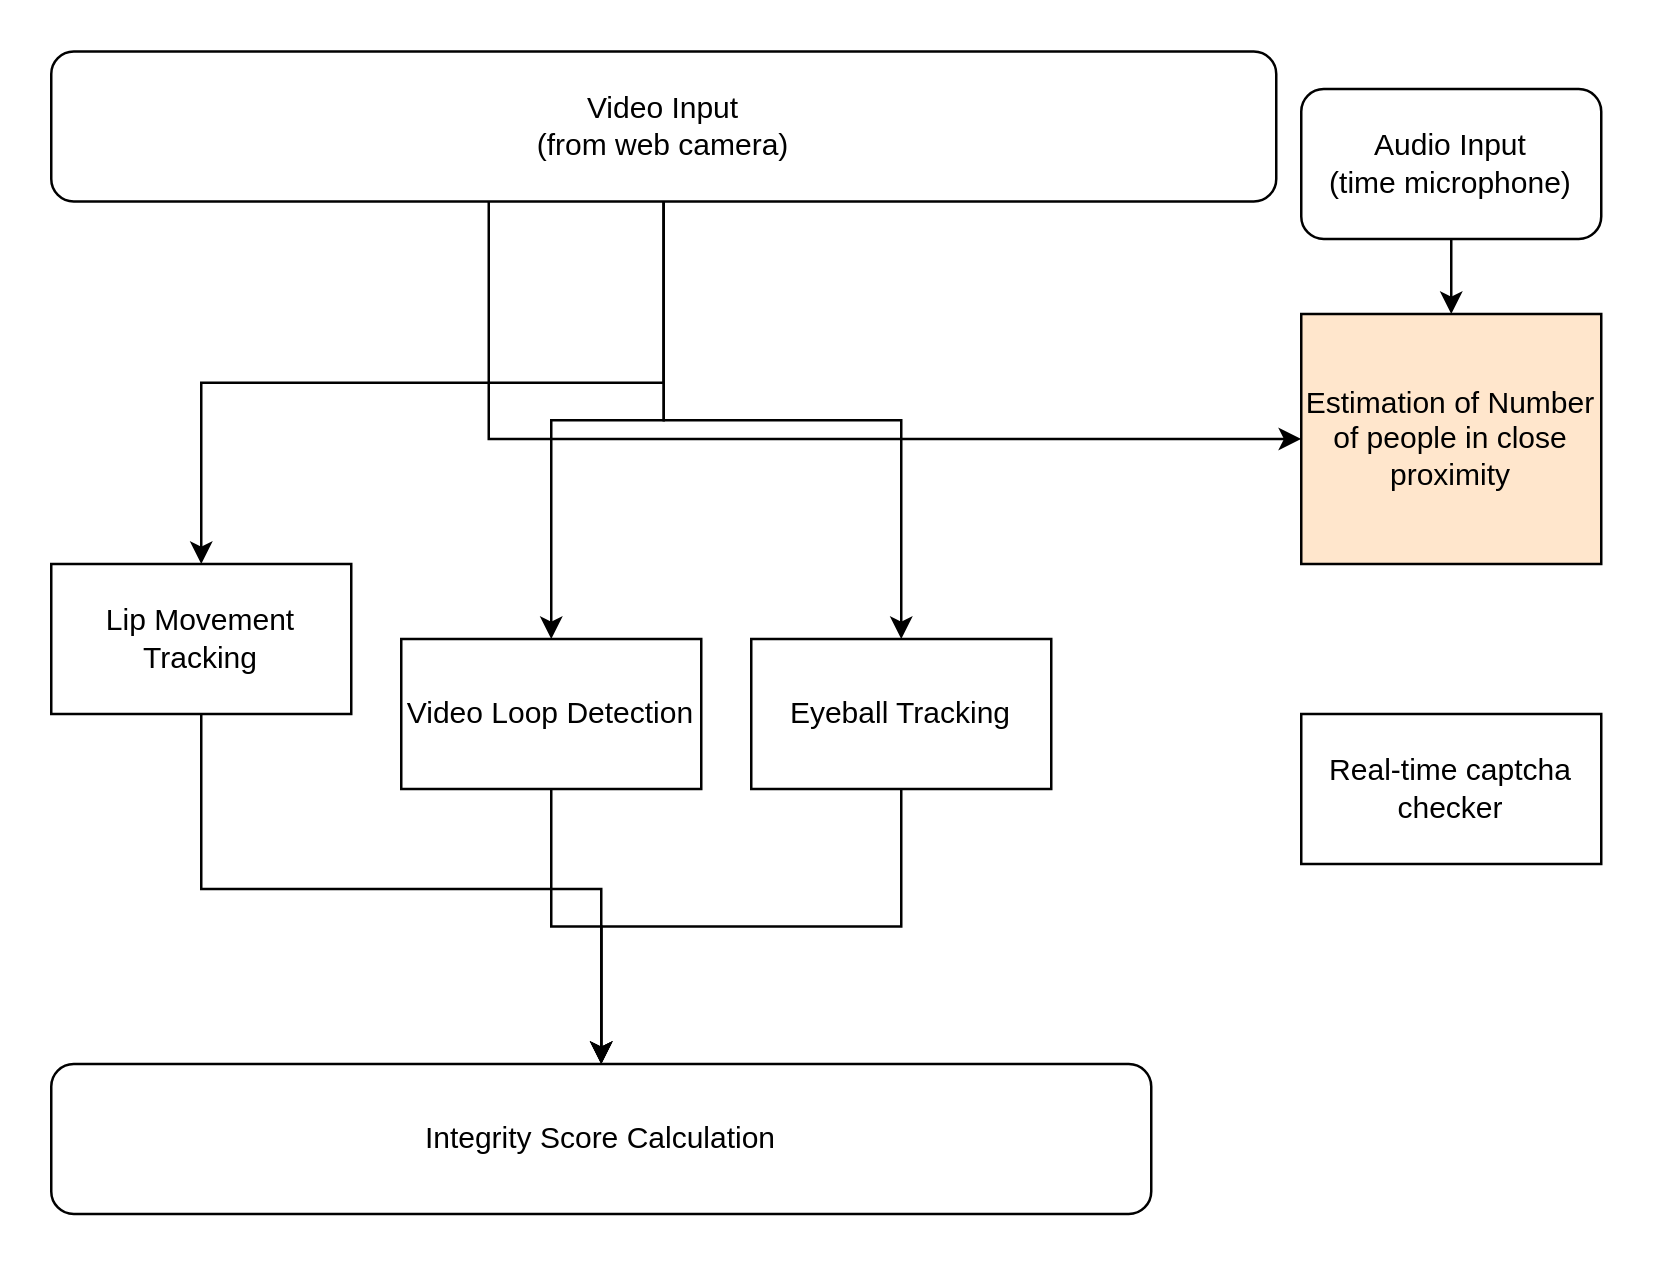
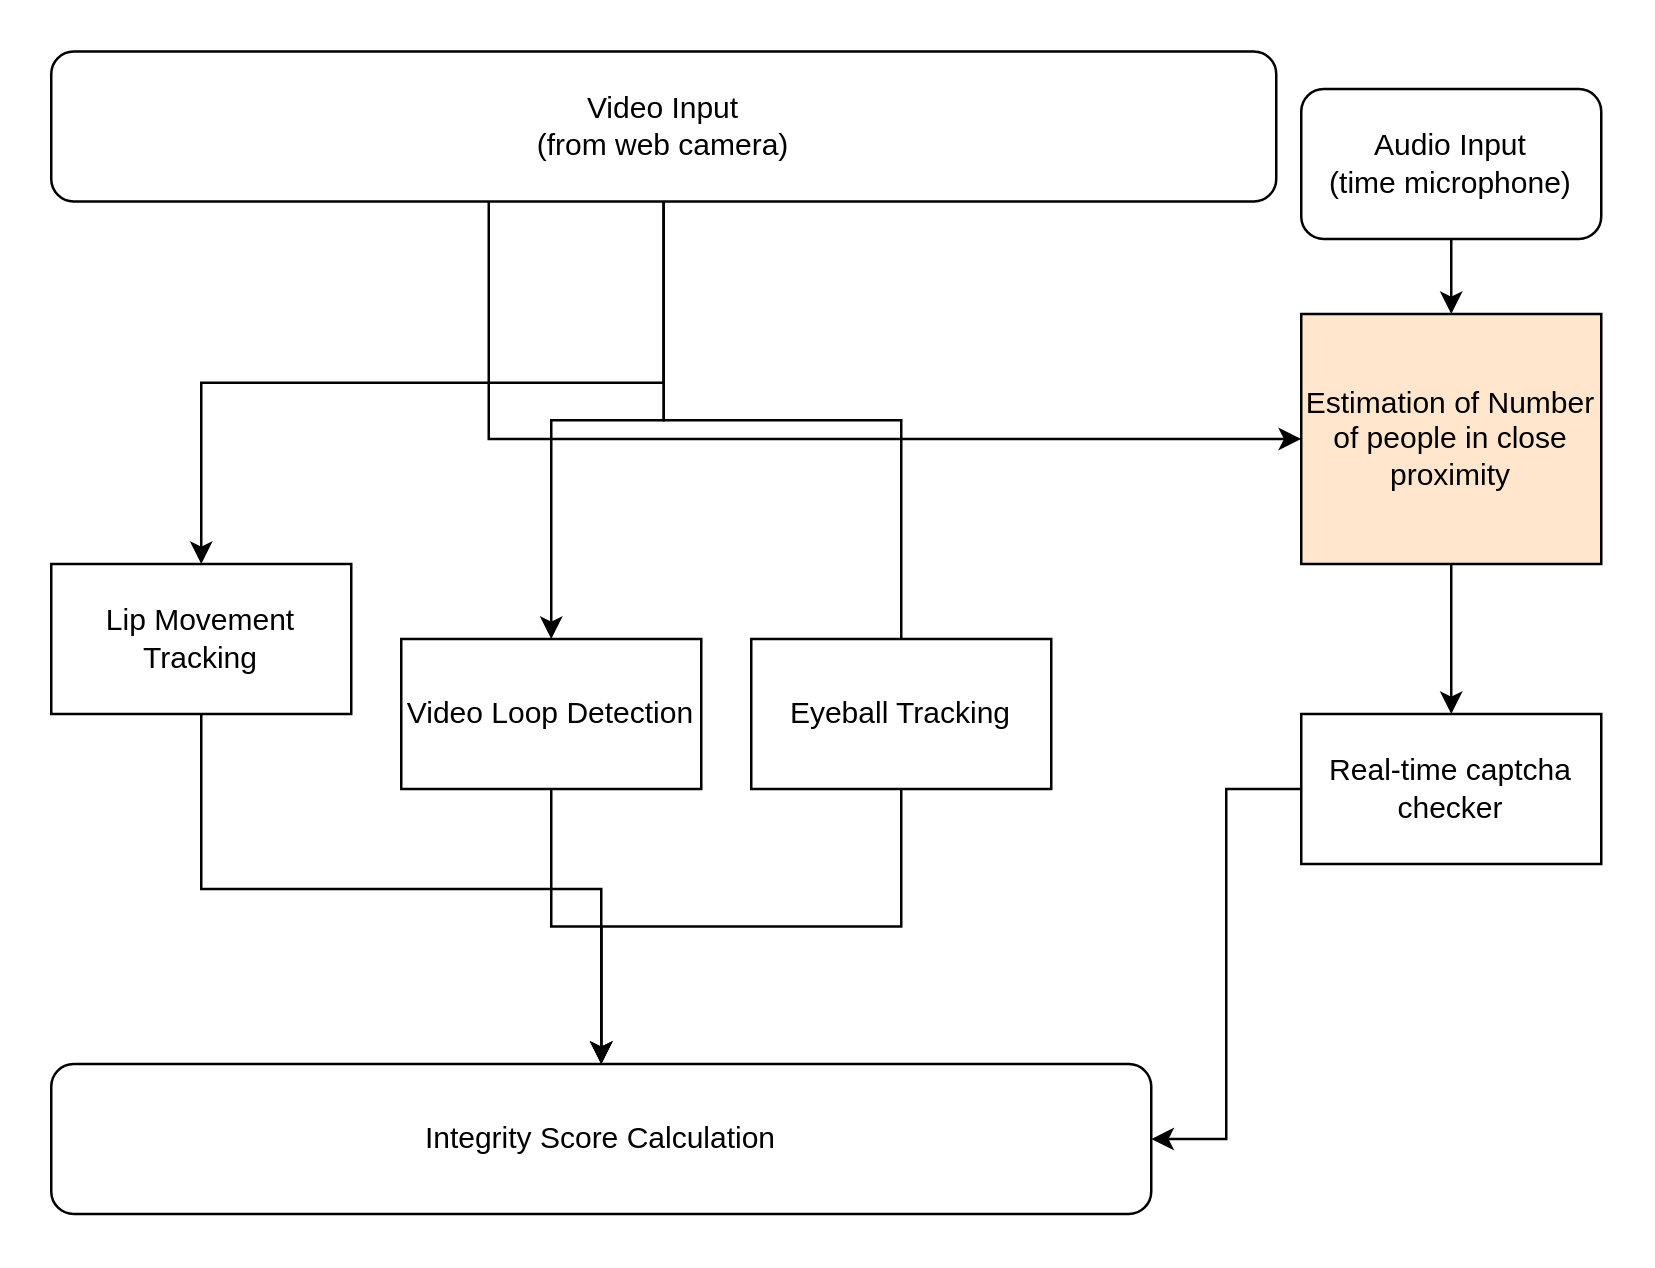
(901, 621) -> (901, 628)
none -> (1451, 631)
none -> (1226, 956)
